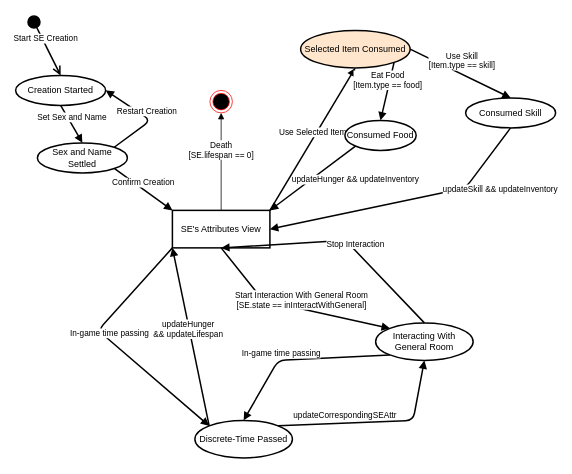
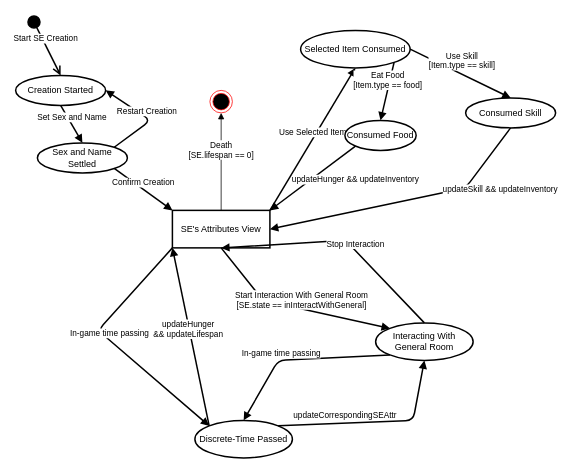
(355, 49) -> (355, 49)
